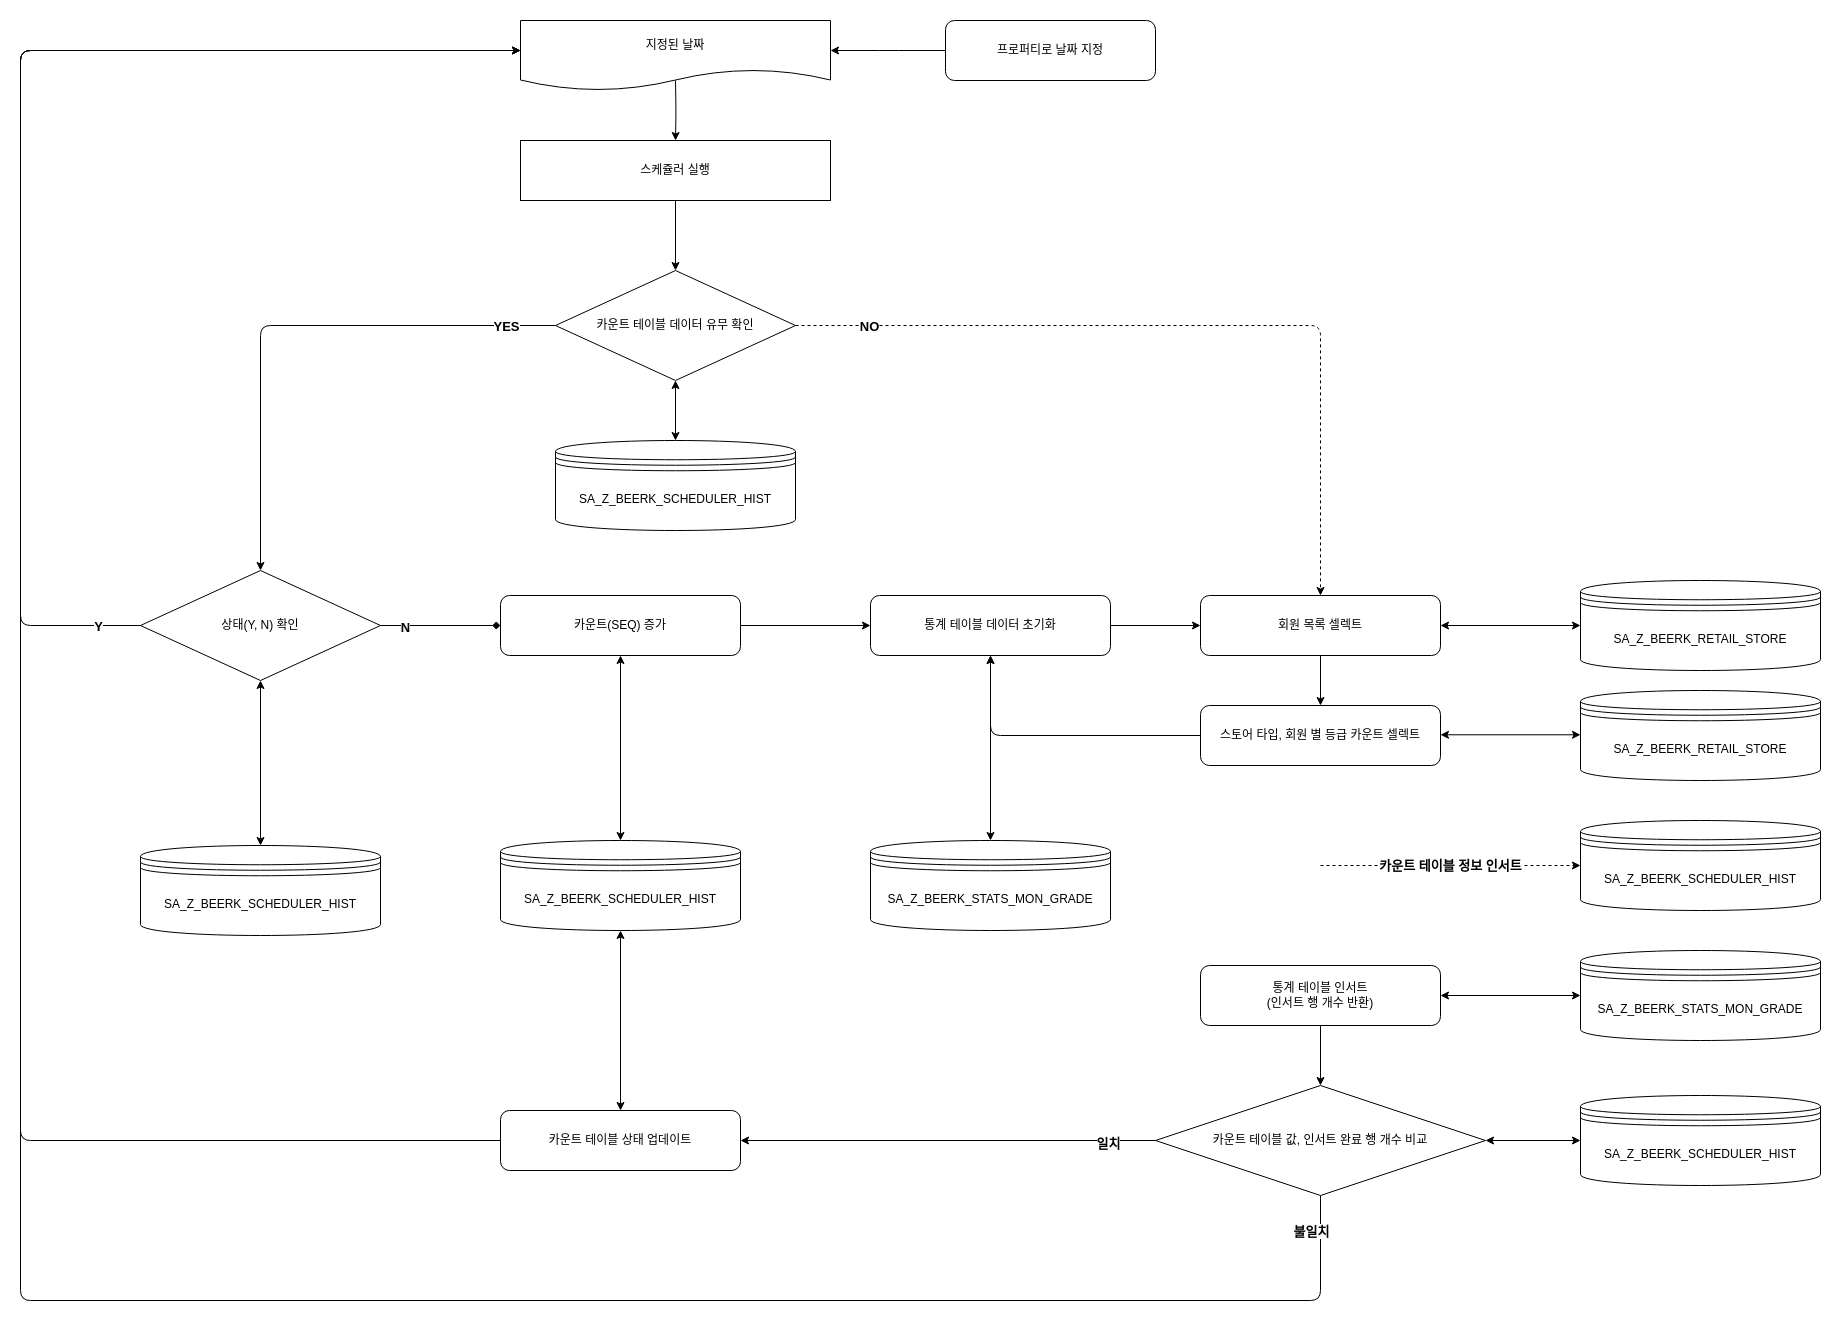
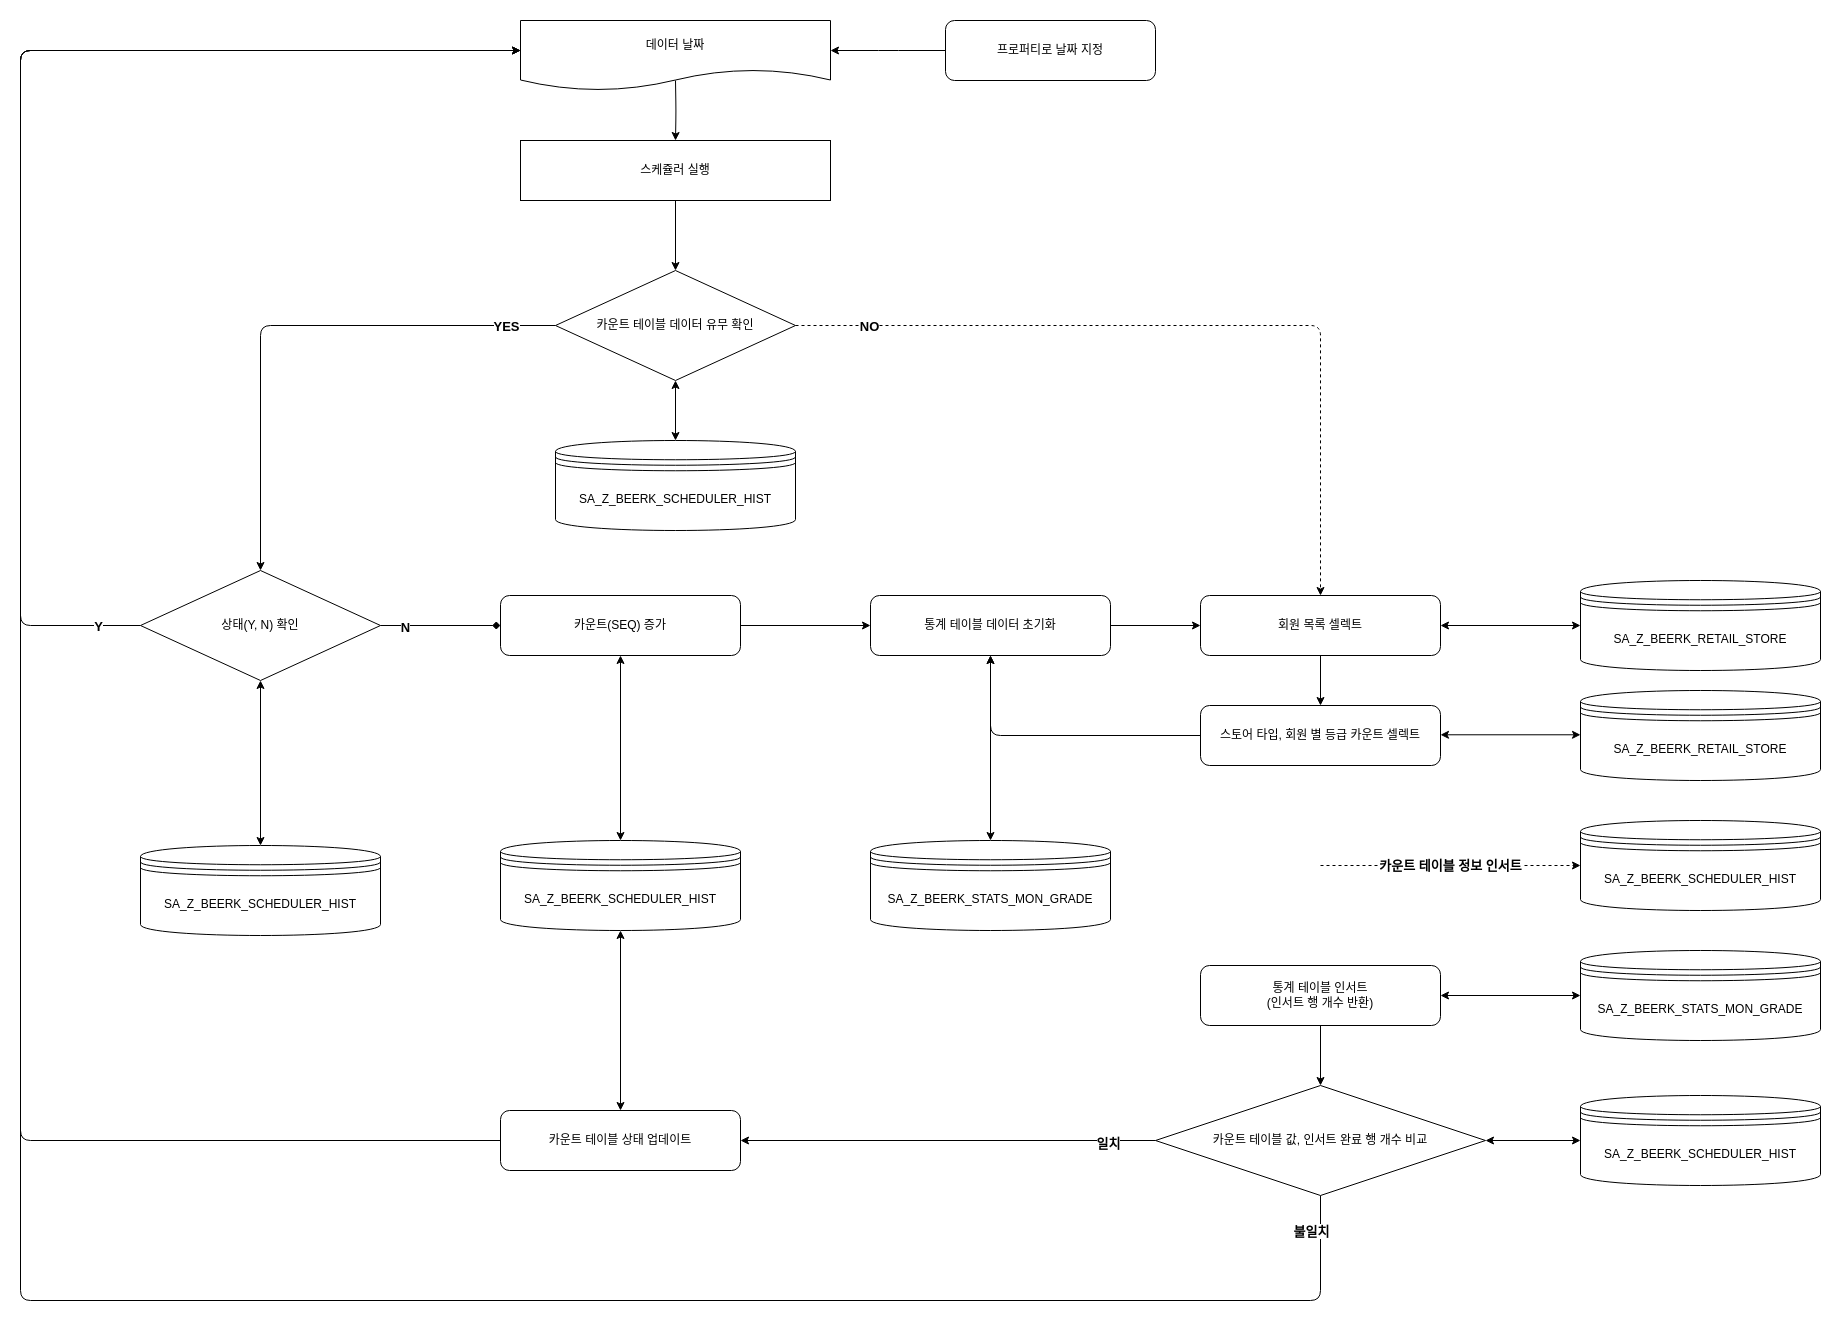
(676, 46) -> (676, 46)
